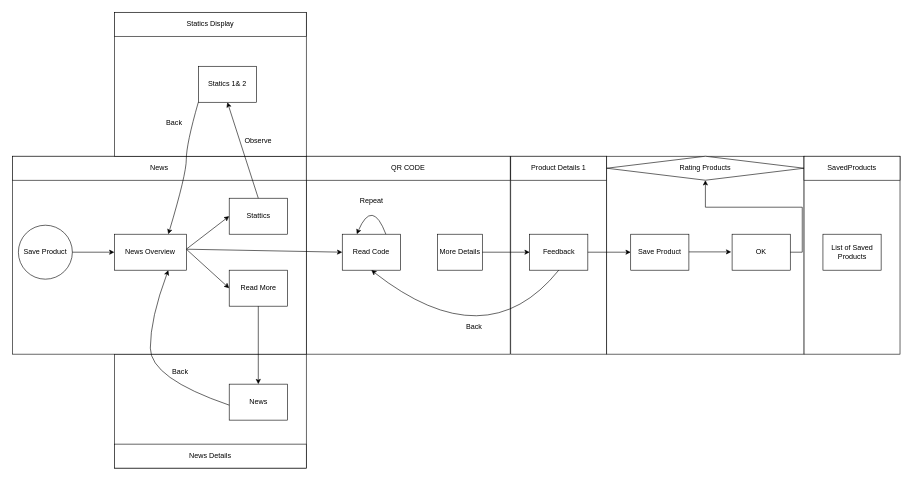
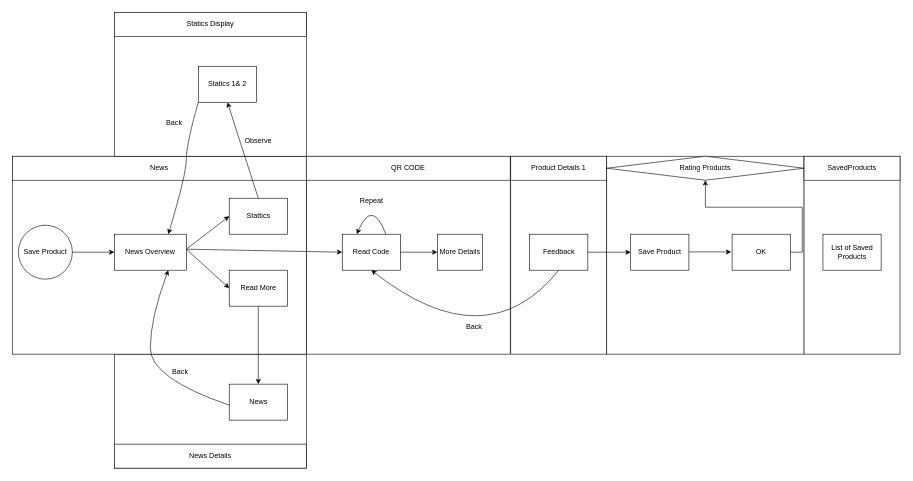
none -> (432, 252)
(524, 252) -> none
